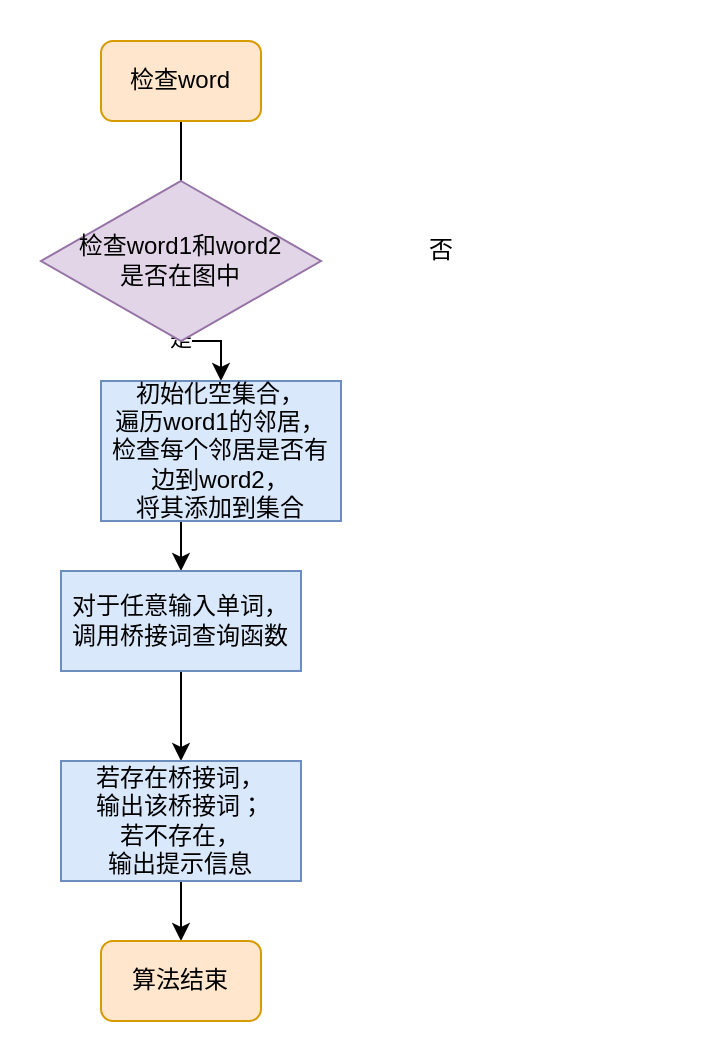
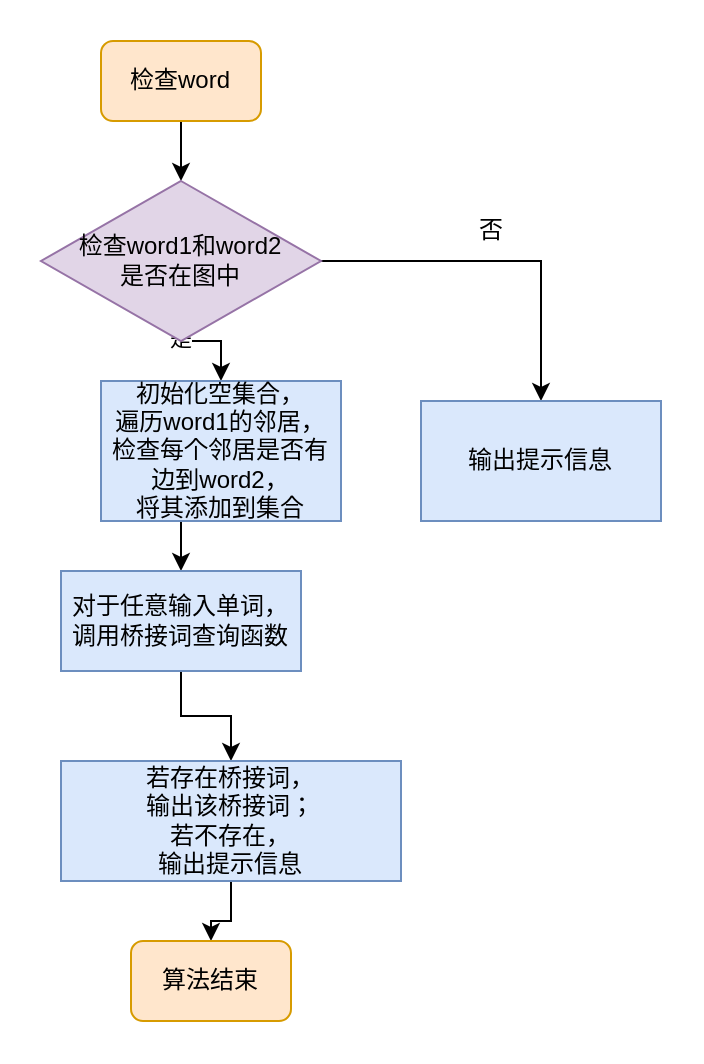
(181, 171) -> (181, 166)
(441, 251) -> (491, 231)
none -> (494, 261)
none -> (541, 461)
(181, 821) -> (231, 821)
(181, 981) -> (211, 981)
